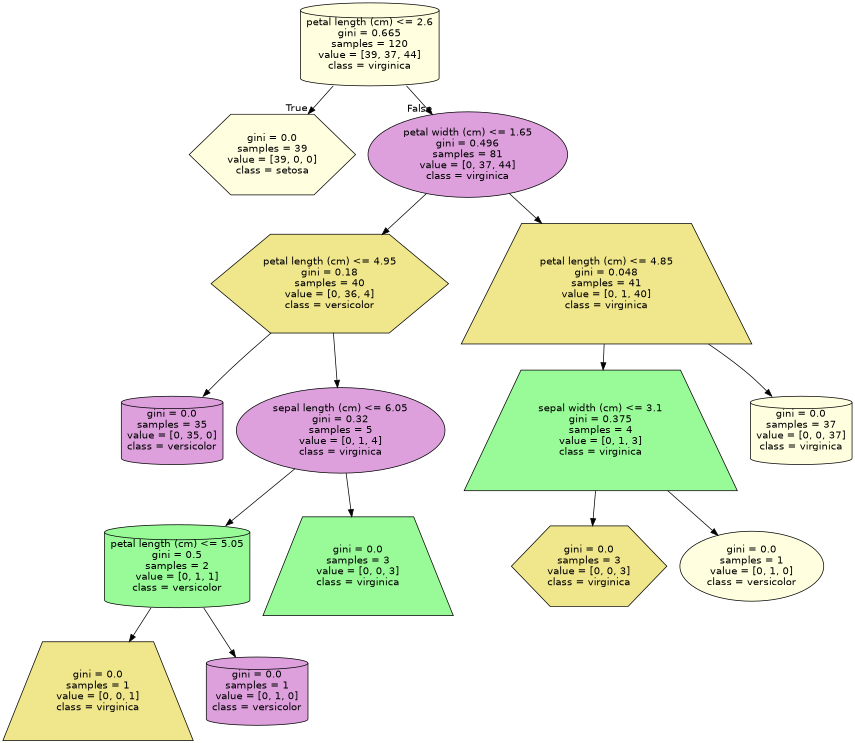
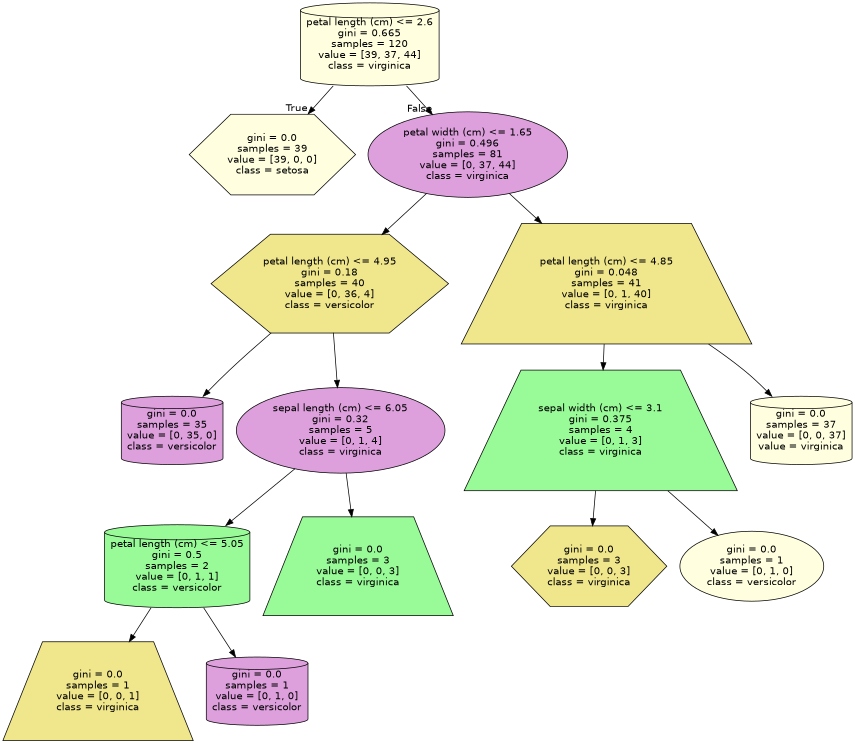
(801, 430) -> (801, 430)
